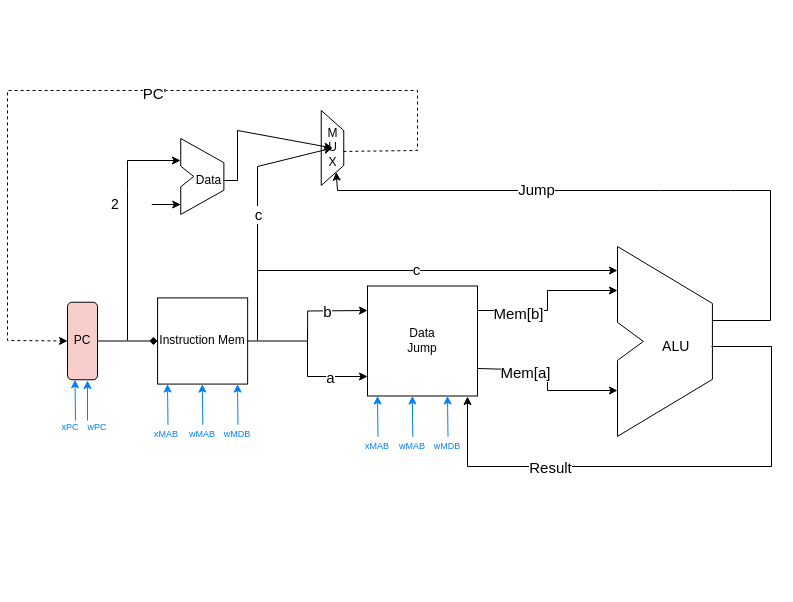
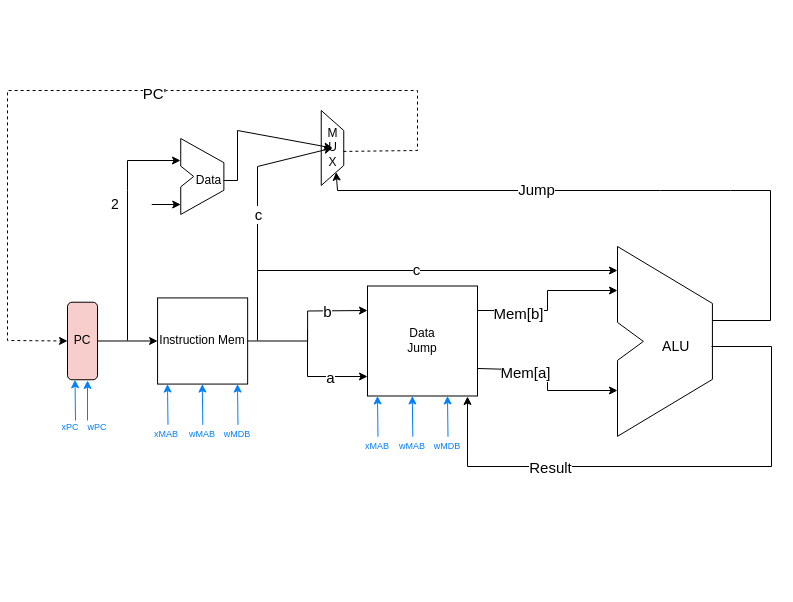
(148, 341) -> (149, 341)
